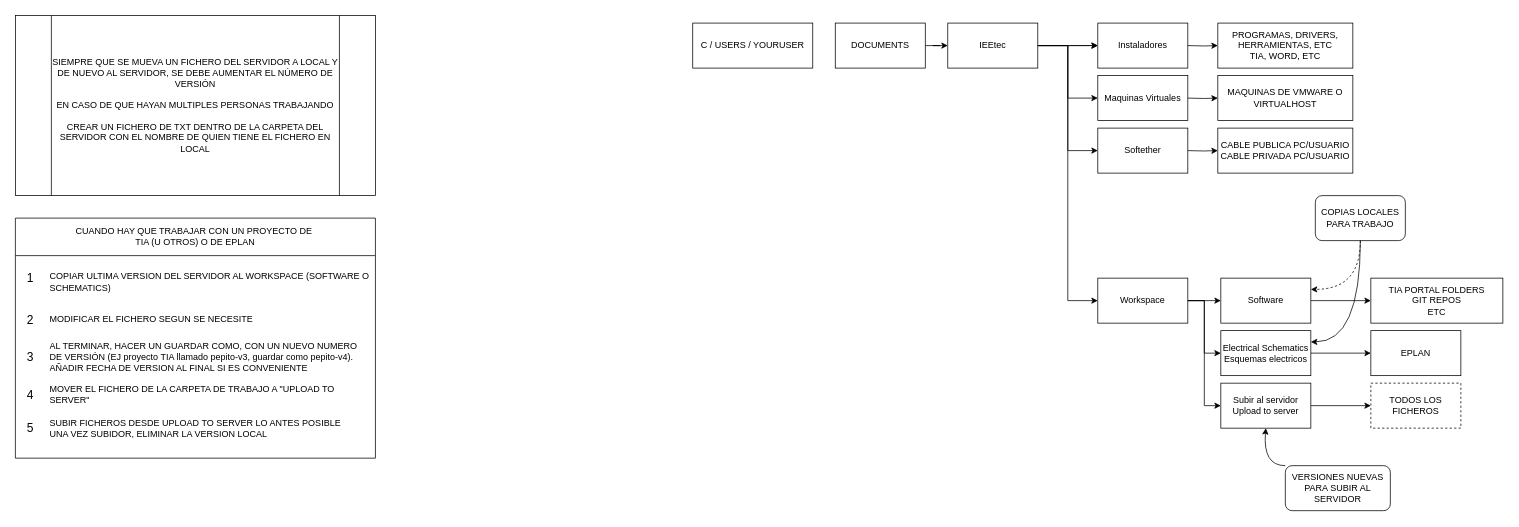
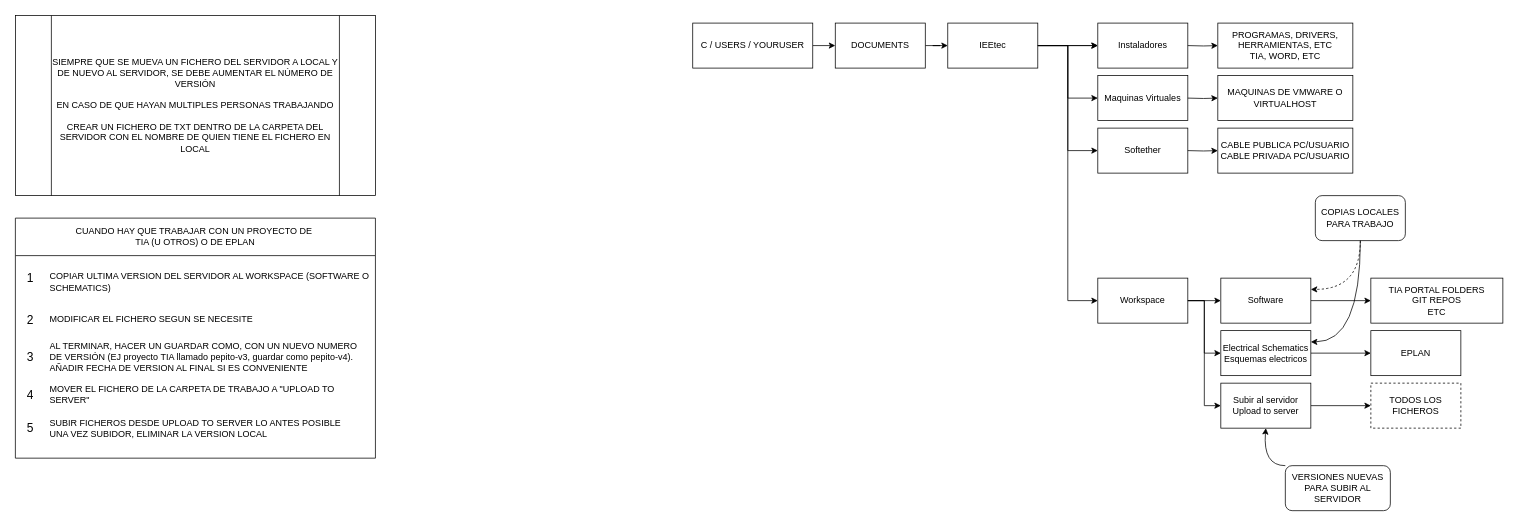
none -> (821, 45)
